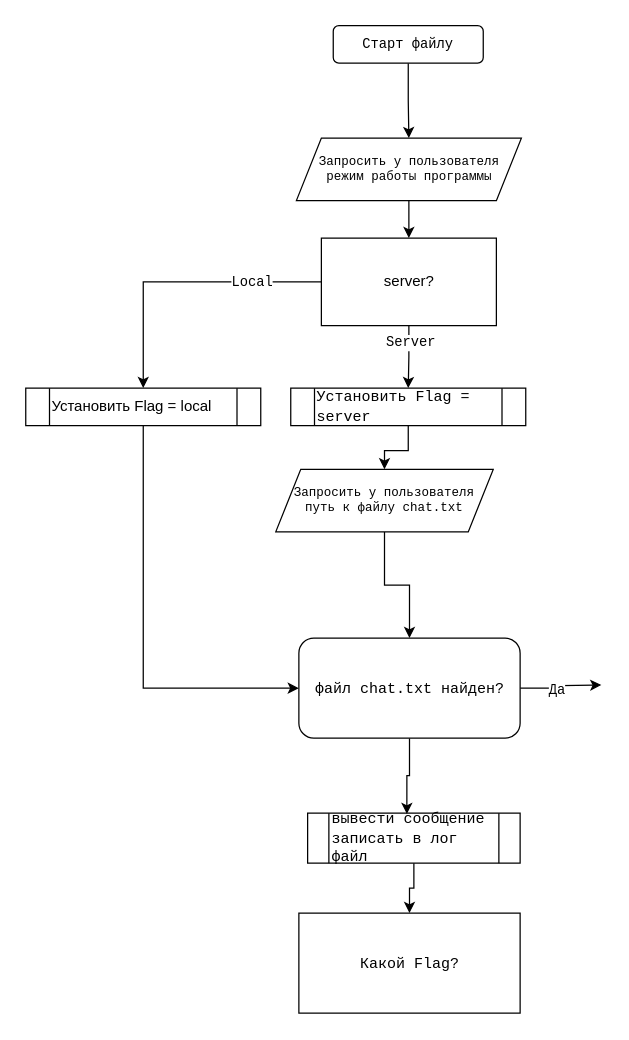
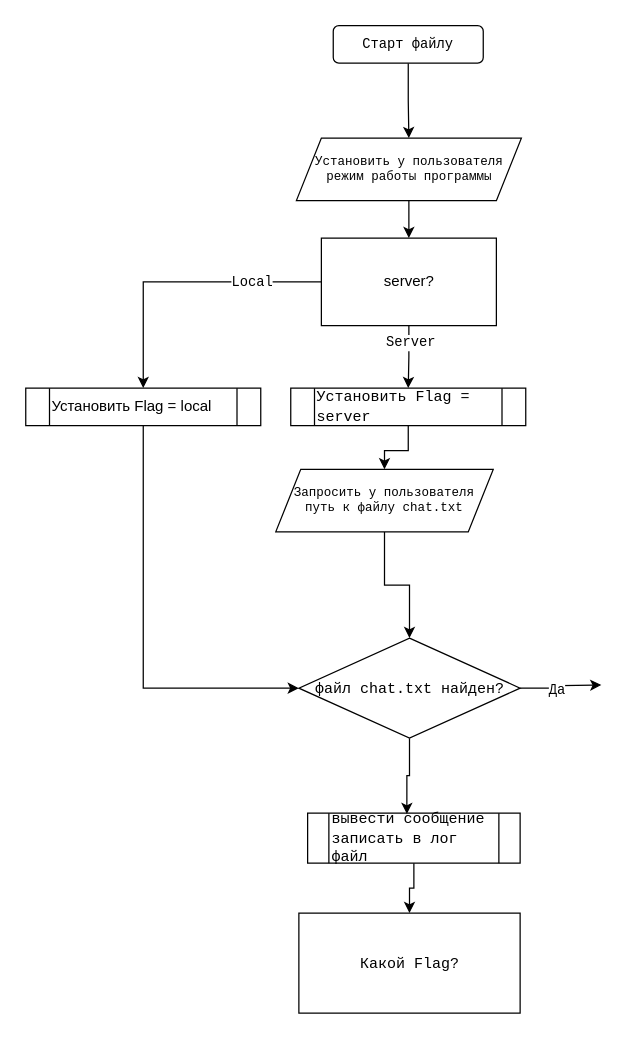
(409, 169) -> (409, 169)
(409, 688) -> (409, 688)
